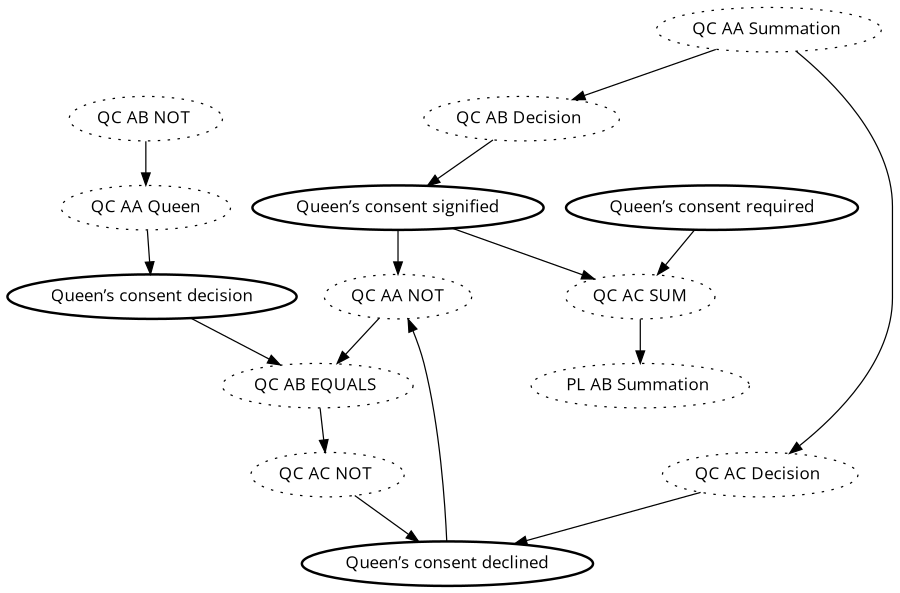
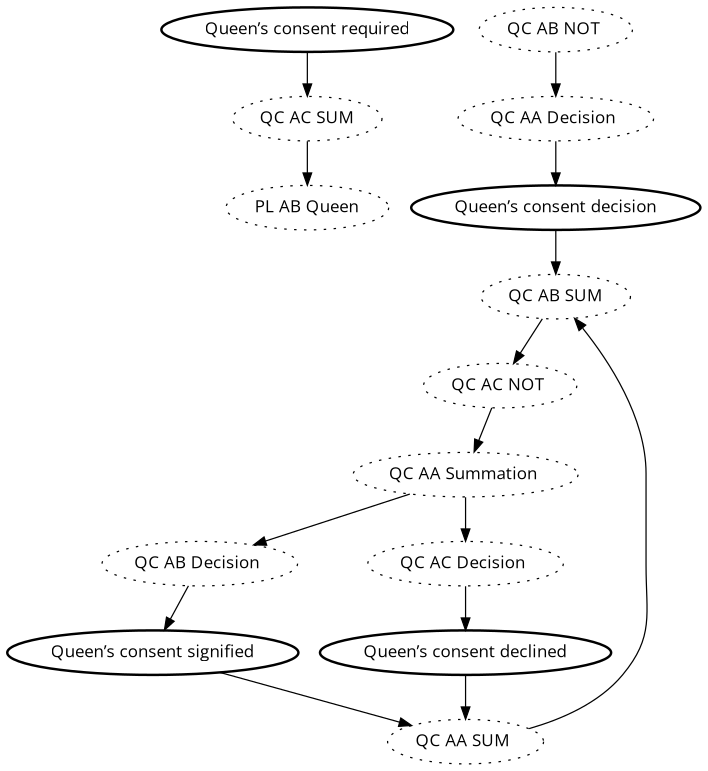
(146, 208) -> (556, 119)
(517, 252) -> none
(398, 297) -> (466, 742)
(318, 386) -> (556, 297)
(640, 386) -> (307, 208)
(381, 515) -> (485, 424)
